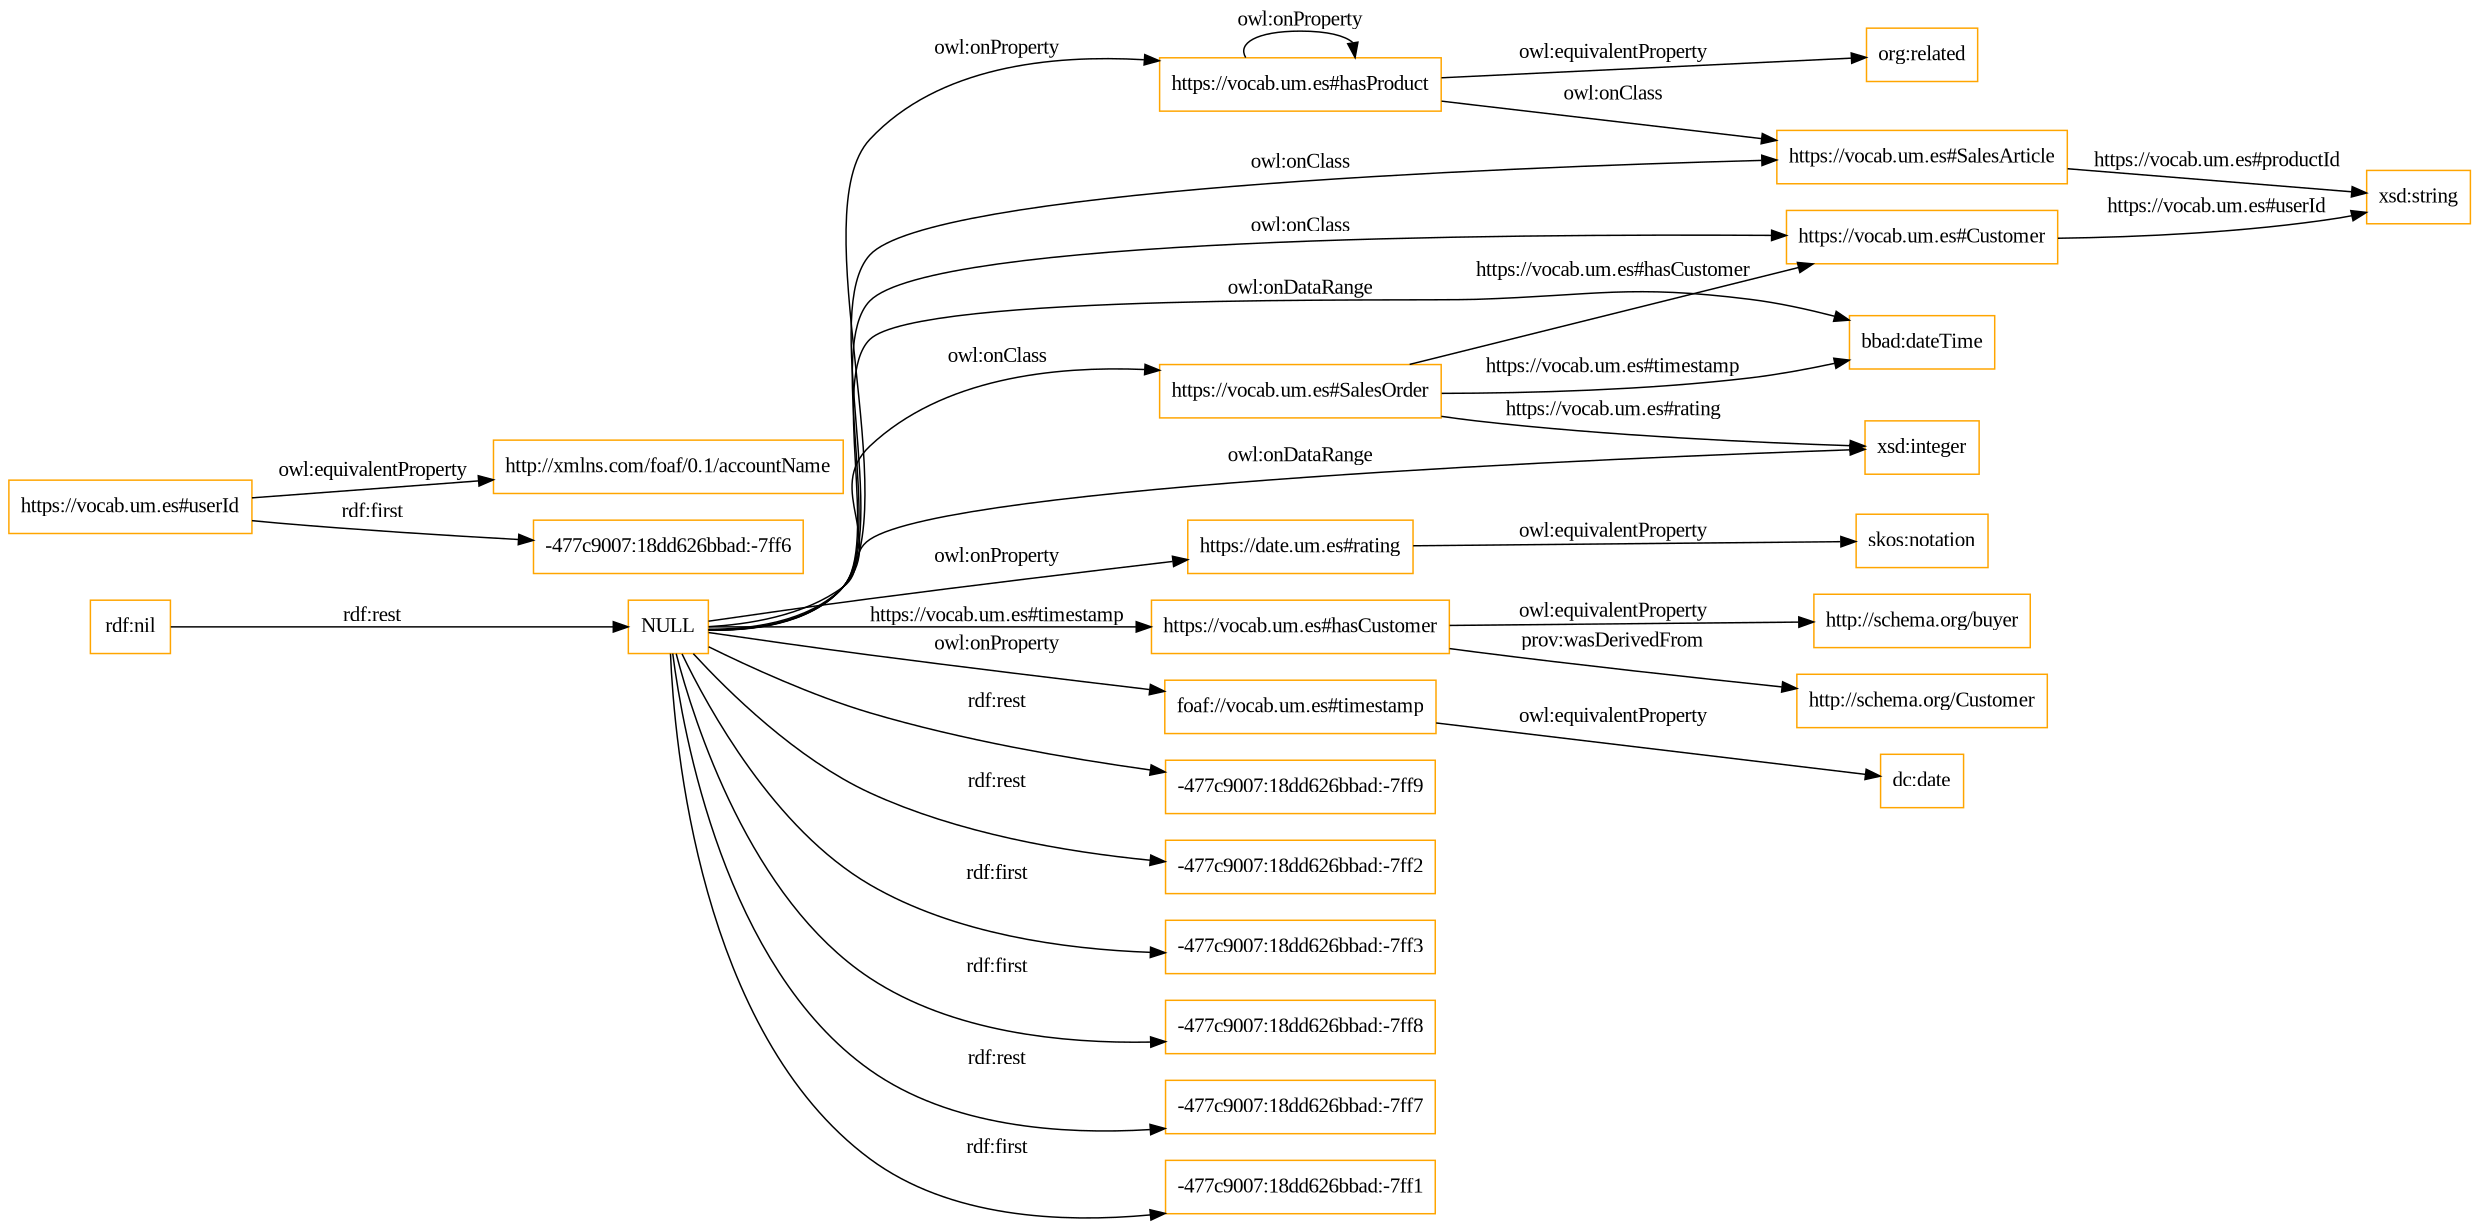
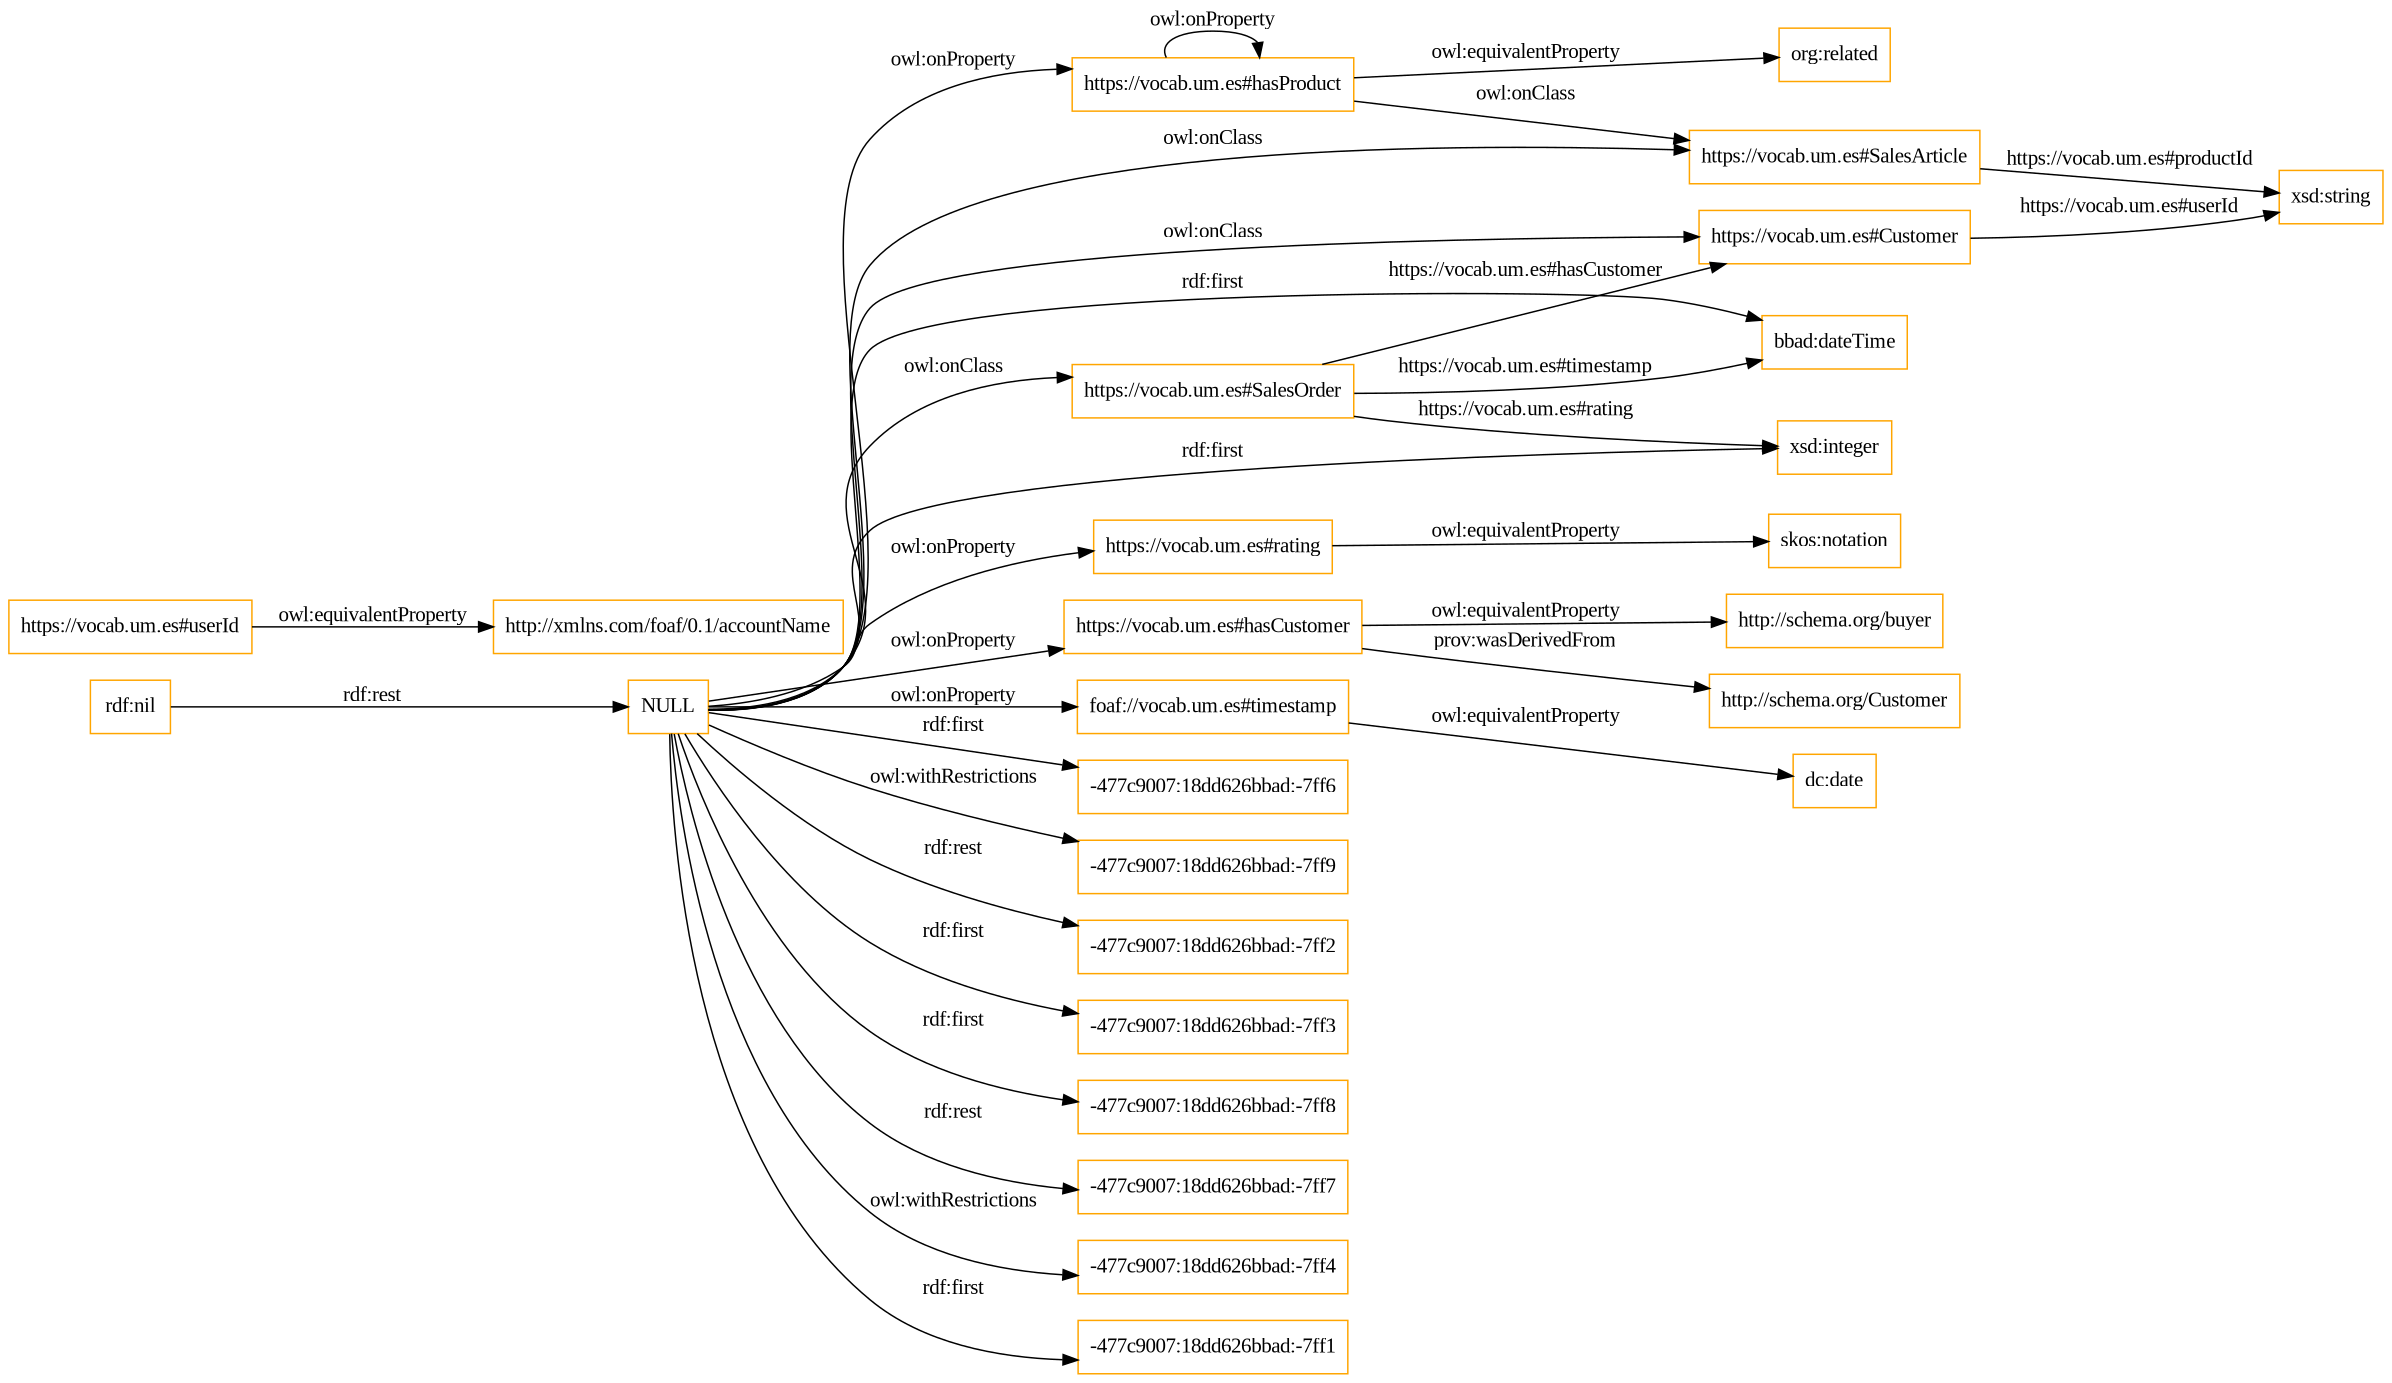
(1300, 288) -> (1213, 282)
(1300, 456) -> (1213, 451)
(385, 531) -> (886, 739)
(1300, 547) -> (1213, 547)
(997, 616) -> (954, 641)
(997, 702) -> (954, 777)
none -> (1213, 1267)
